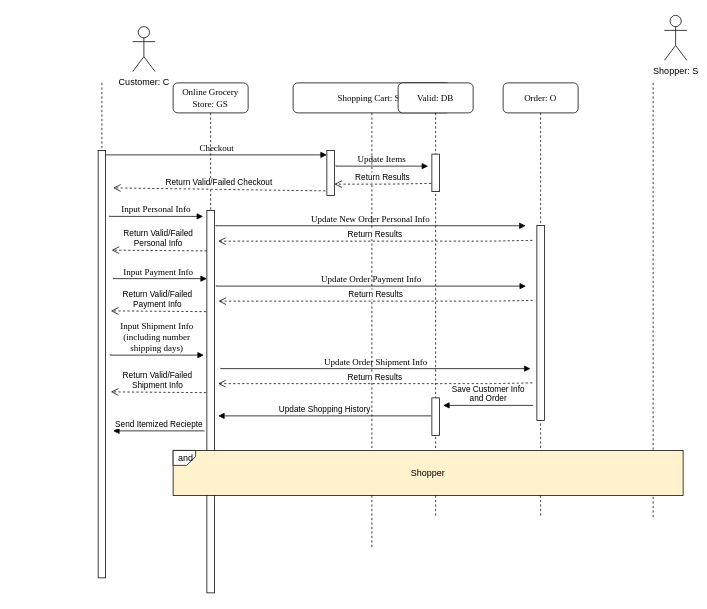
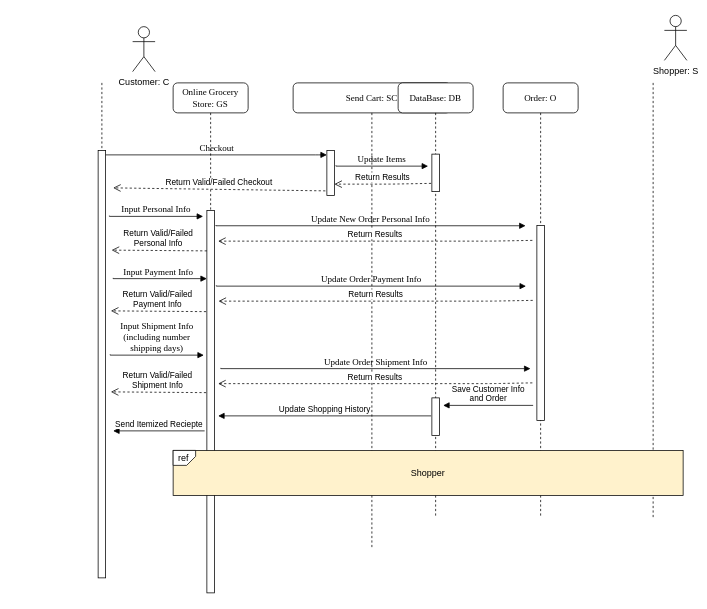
(372, 98) -> (372, 98)
(435, 98) -> (435, 98)
(186, 458) -> (186, 458)
